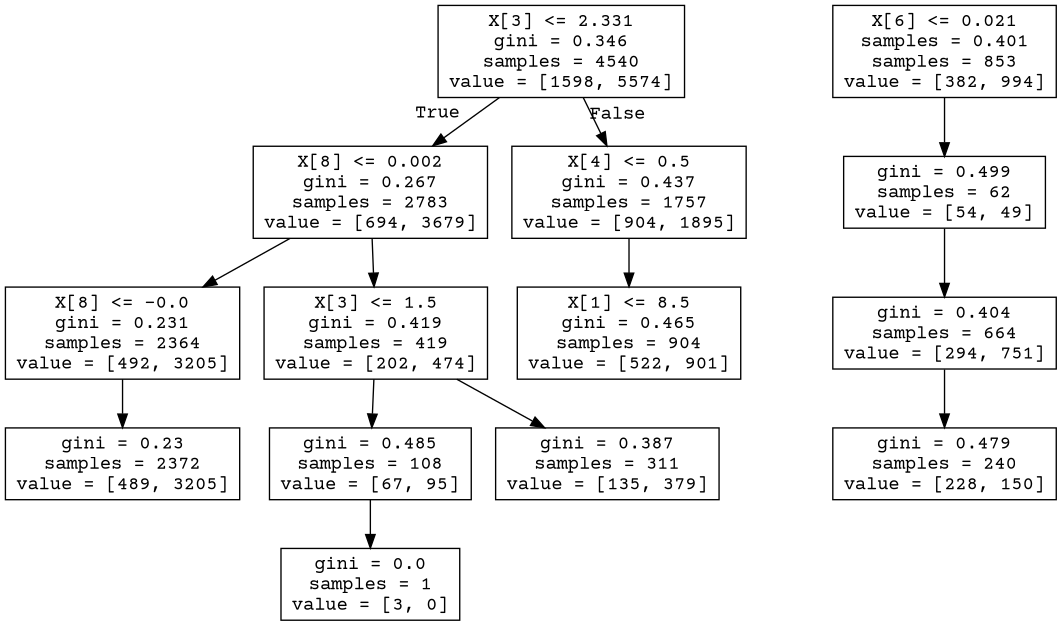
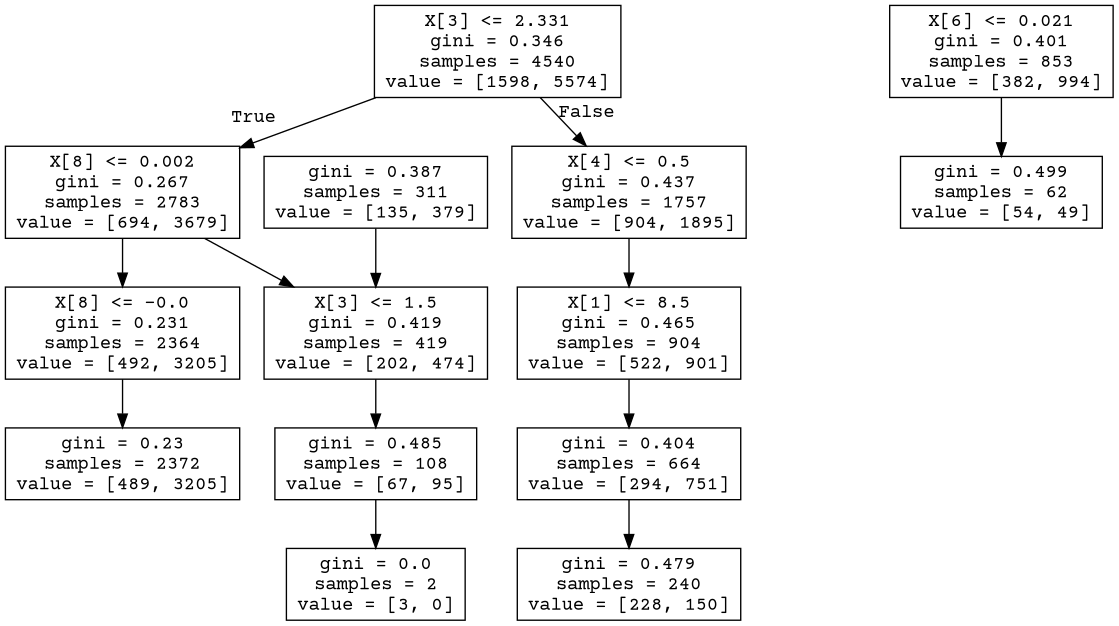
(945, 51) -> (1001, 51)
(945, 256) -> (629, 396)
(495, 400) -> (376, 251)
(370, 584) -> (376, 584)
